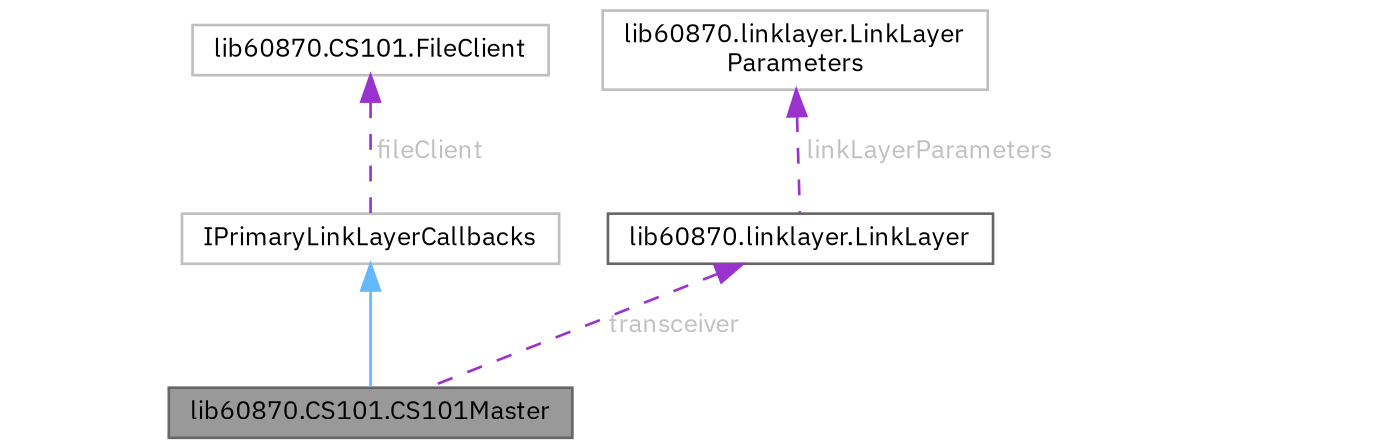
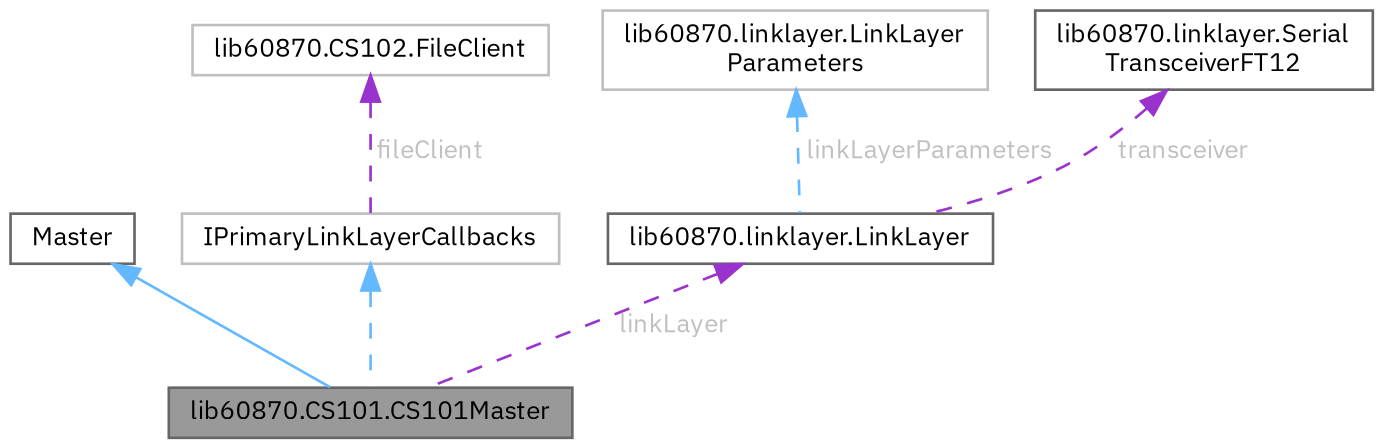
(371, 50) -> (371, 50)
none -> (1204, 50)
(798, 165) -> (798, 165)
none -> (73, 239)
(671, 326) -> (671, 326)
(371, 339) -> (371, 339)
